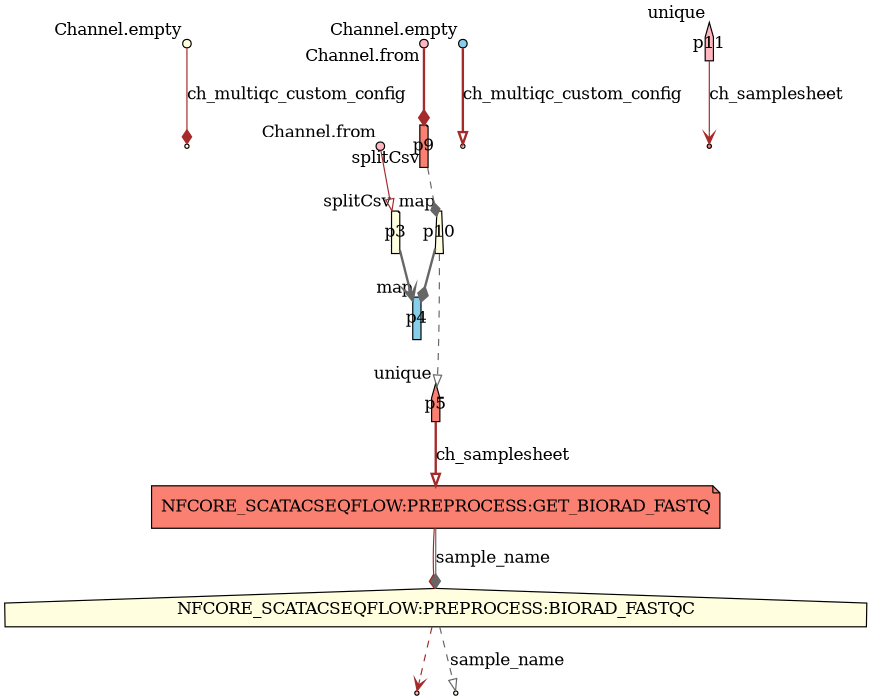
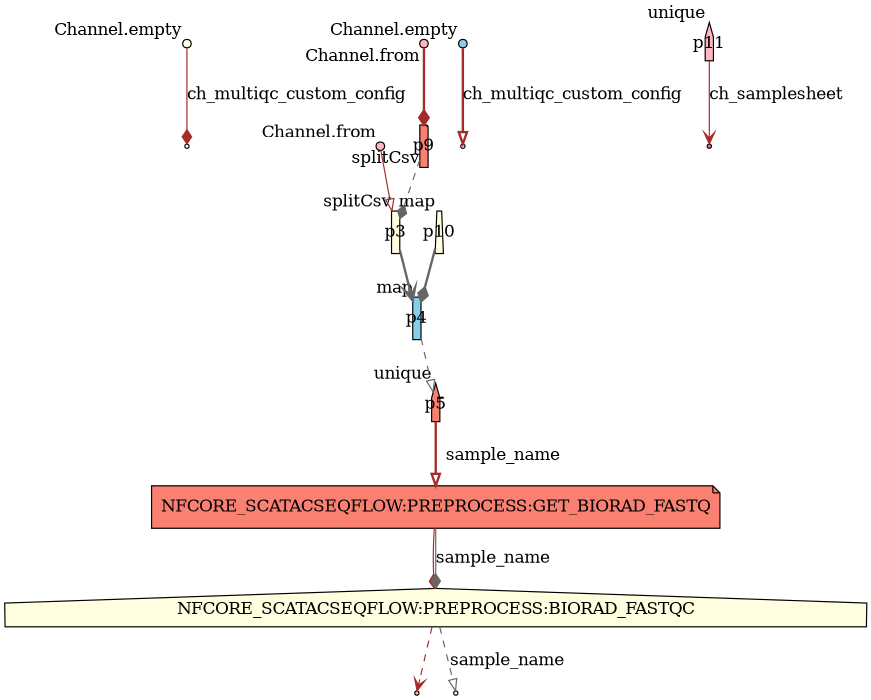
(431, 185) -> (412, 182)
(439, 315) -> (426, 359)
(503, 456) -> (503, 456)
